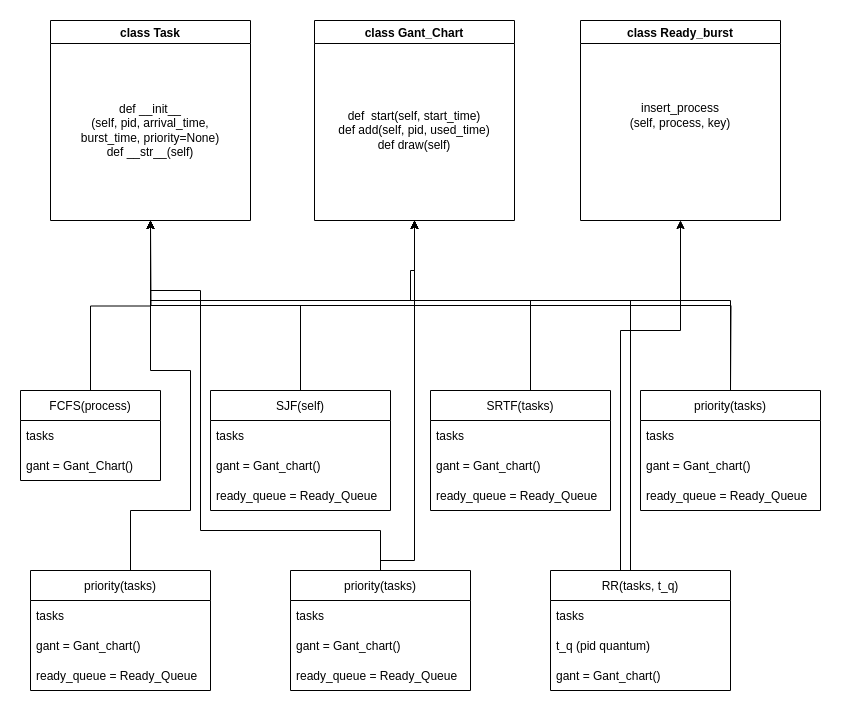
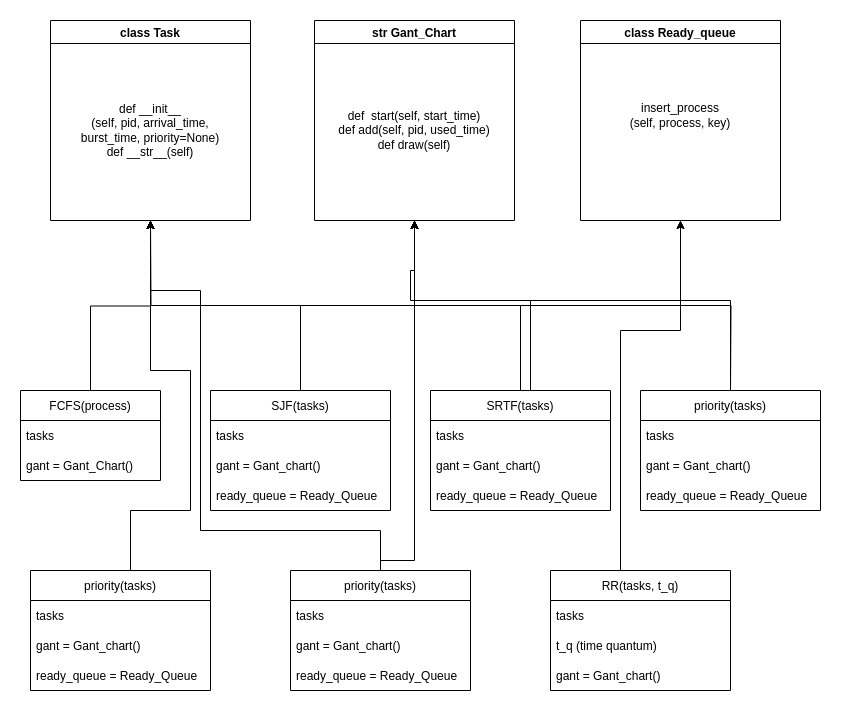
(414, 33) -> (414, 33)
(680, 33) -> (680, 33)
none -> (521, 350)
(300, 406) -> (300, 406)
(631, 438) -> none
(608, 646) -> (612, 646)
